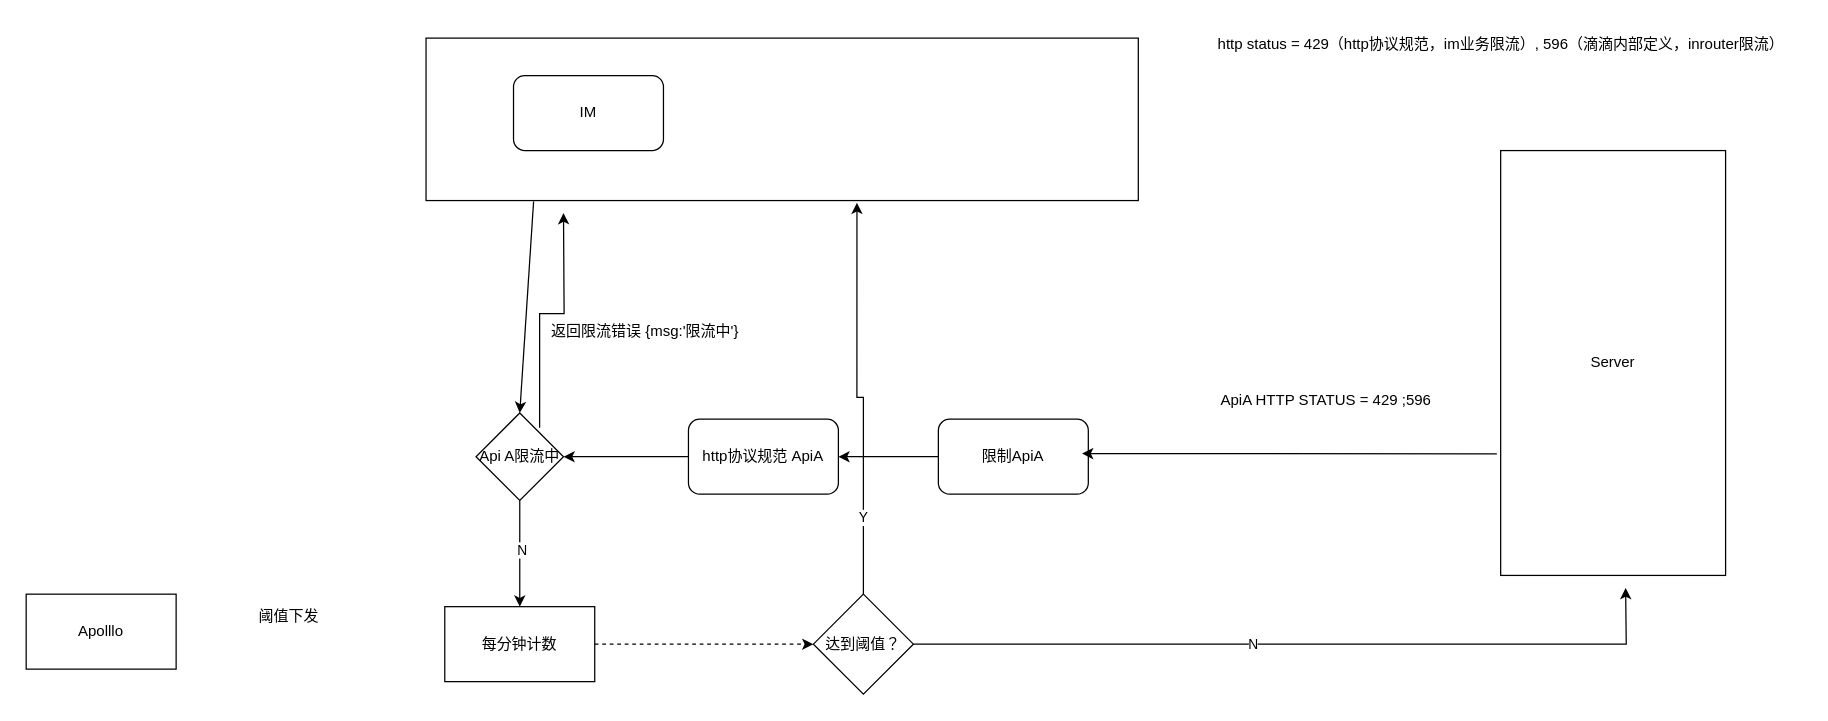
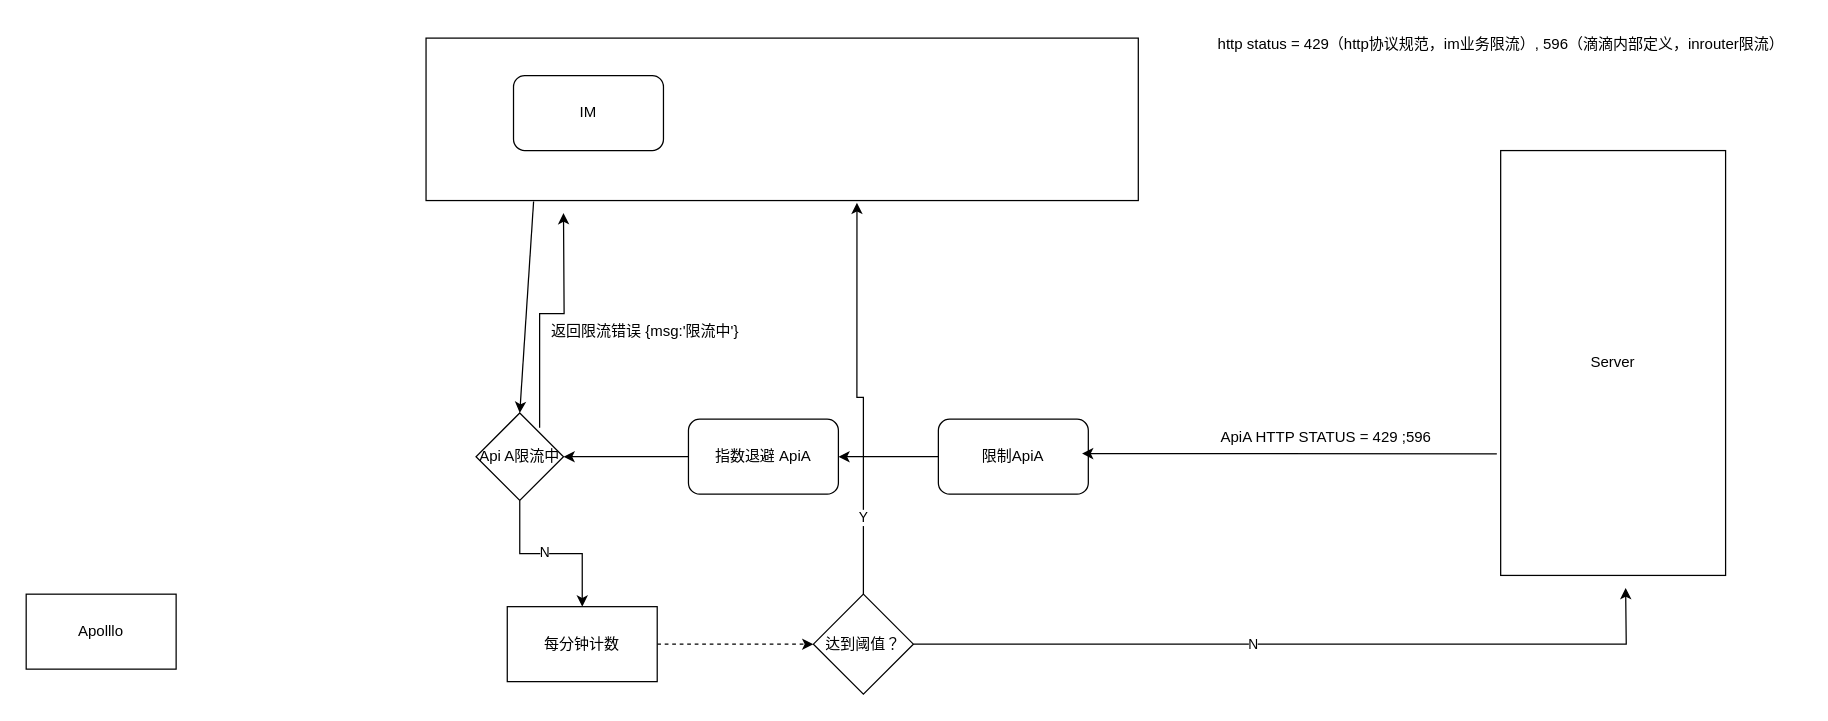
(1326, 401) -> (1326, 438)
(763, 457) -> (763, 457)
(288, 617) -> none
(519, 644) -> (582, 644)
